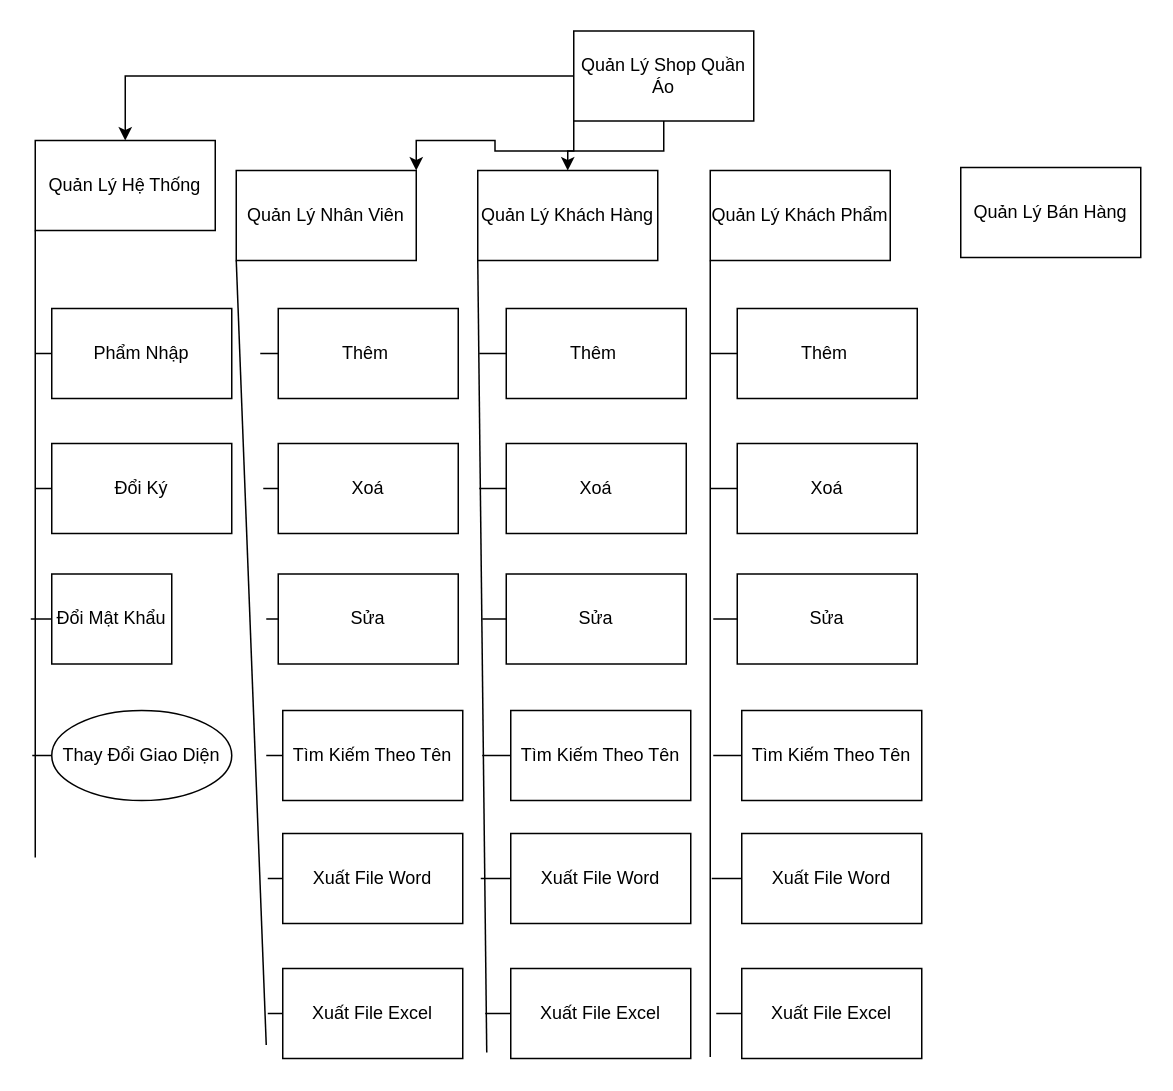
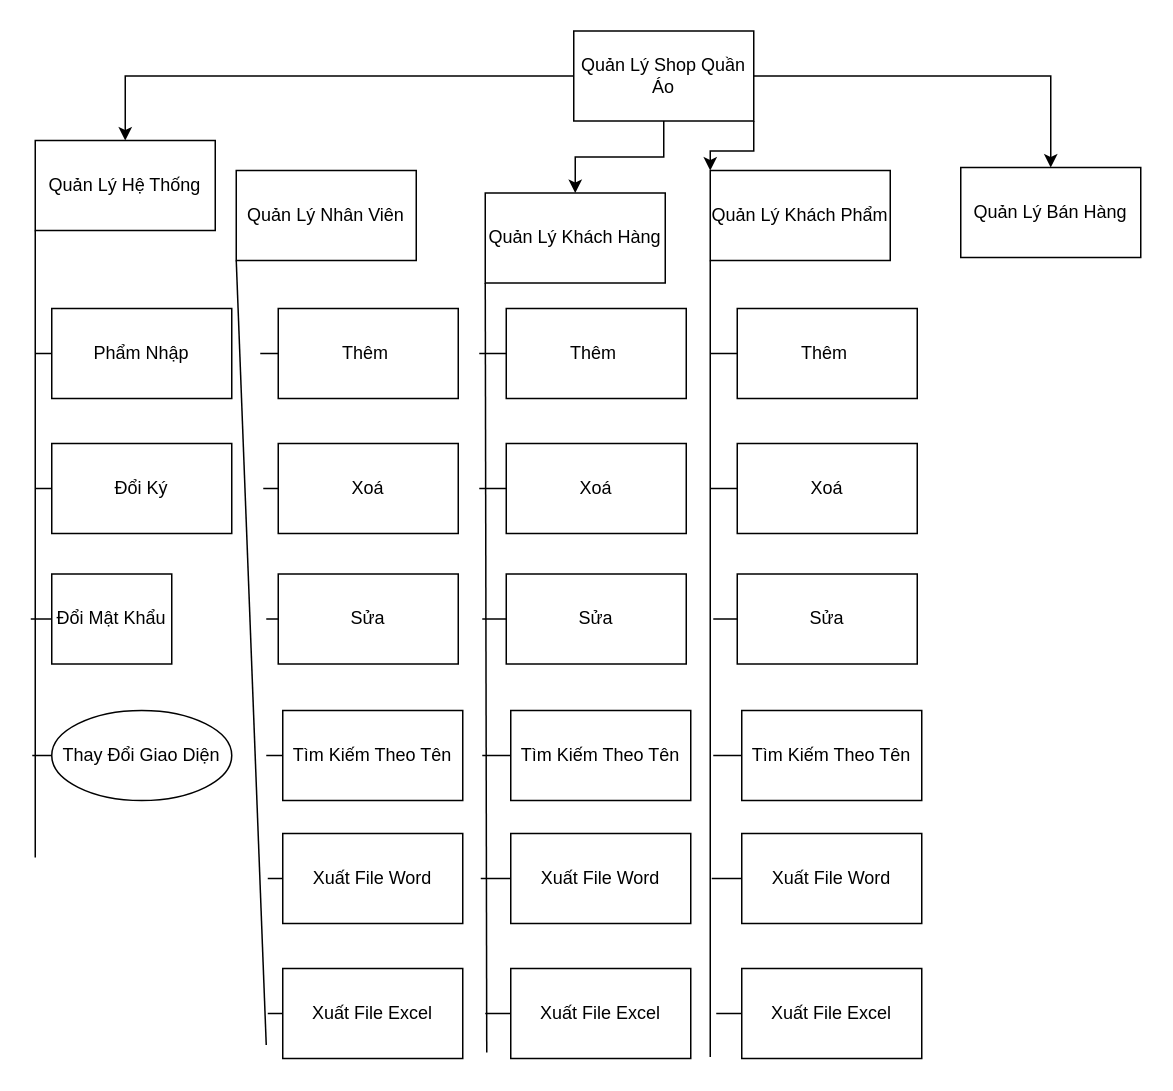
none -> (943, 76)
(486, 140) -> none
none -> (743, 151)
(568, 215) -> (575, 238)
